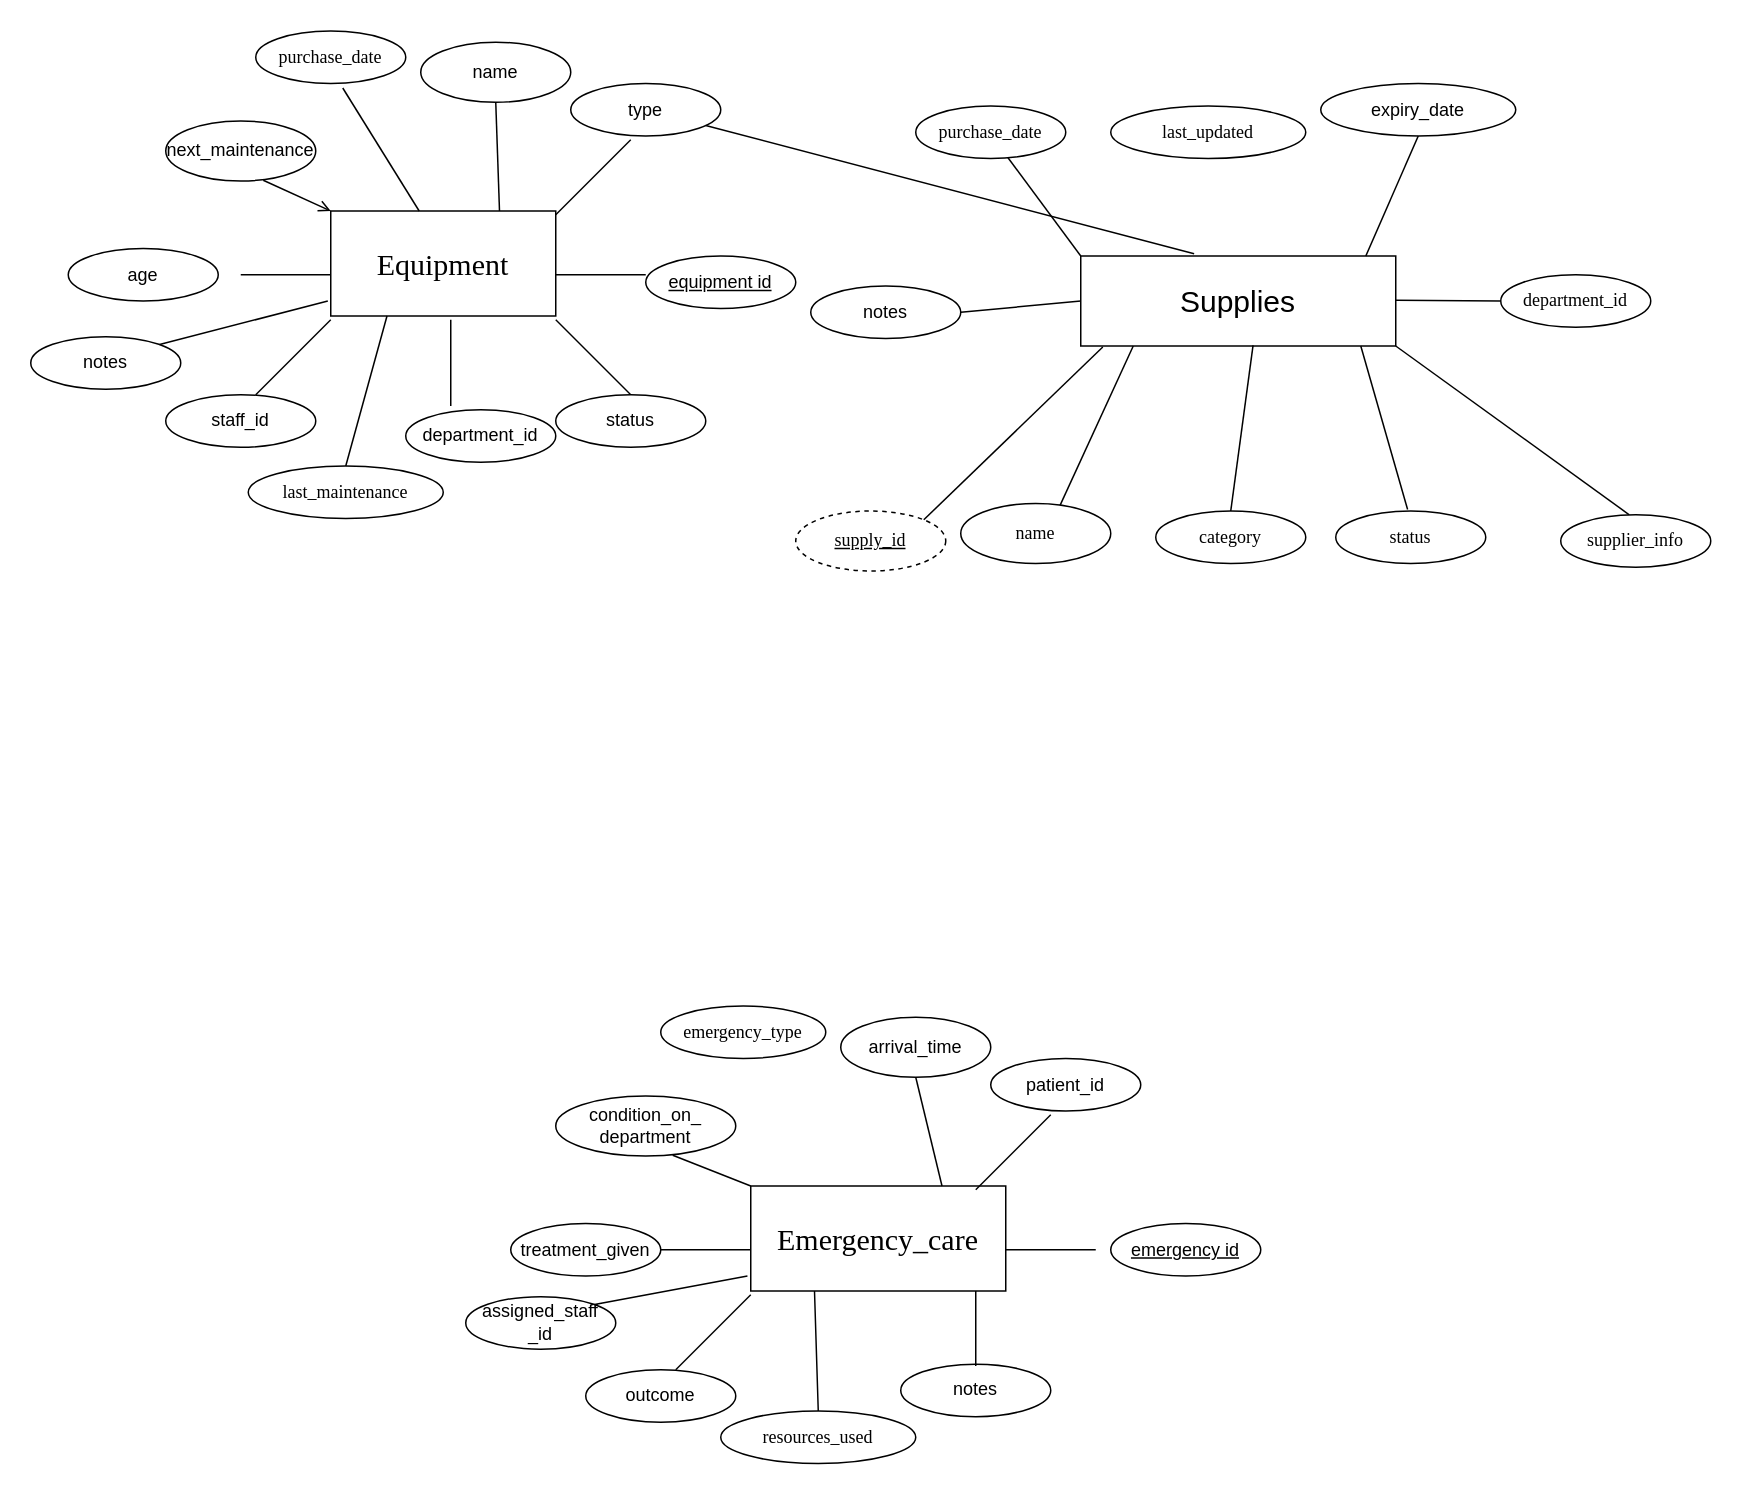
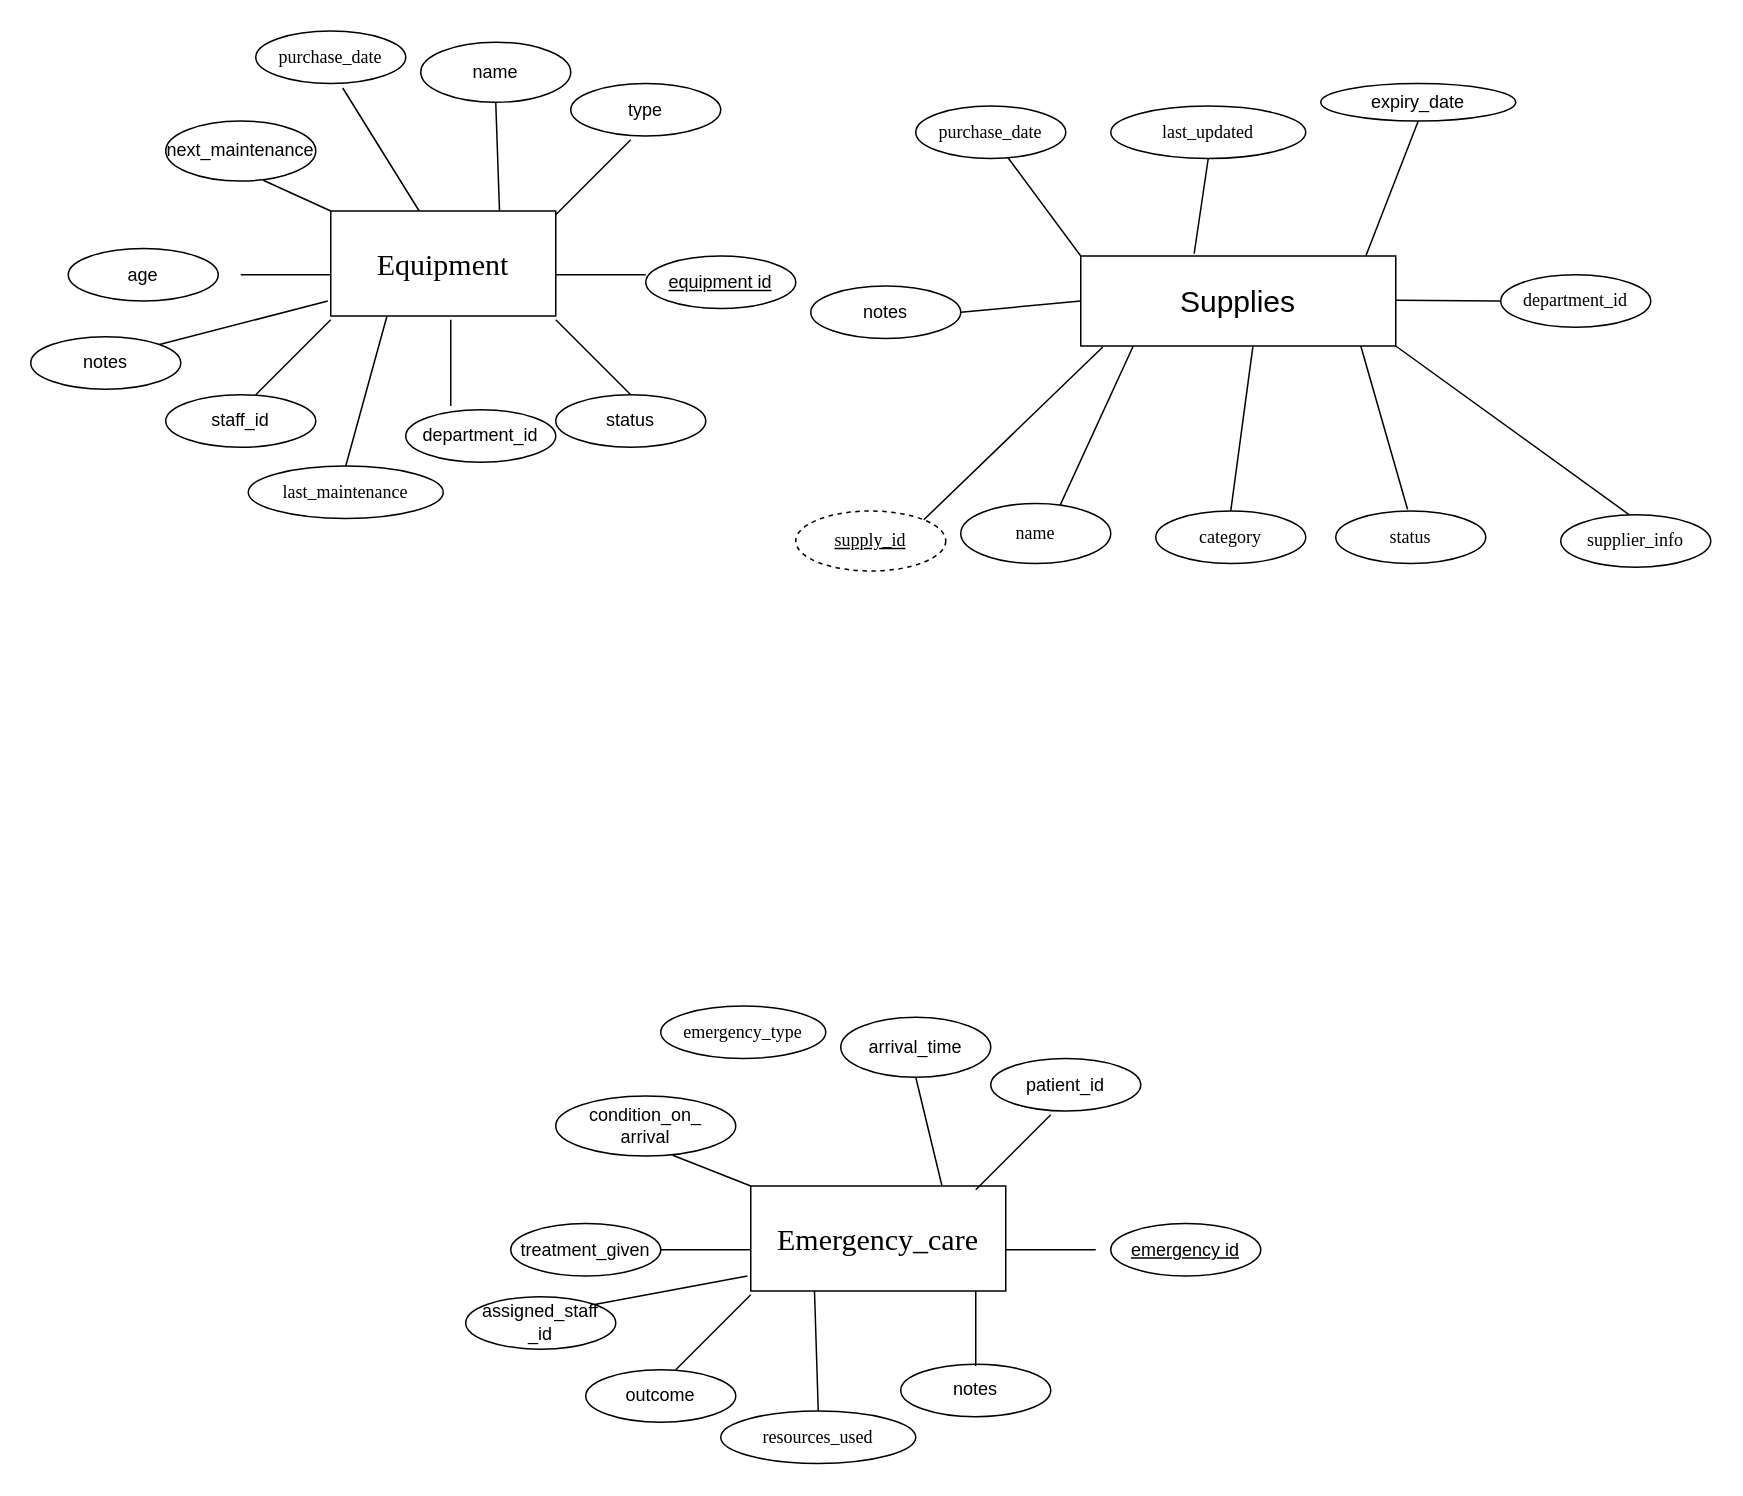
(1418, 110) -> (1418, 102)
(876, 170) -> (1201, 206)
(325, 208) -> (325, 208)
(646, 1126) -> (646, 1126)
